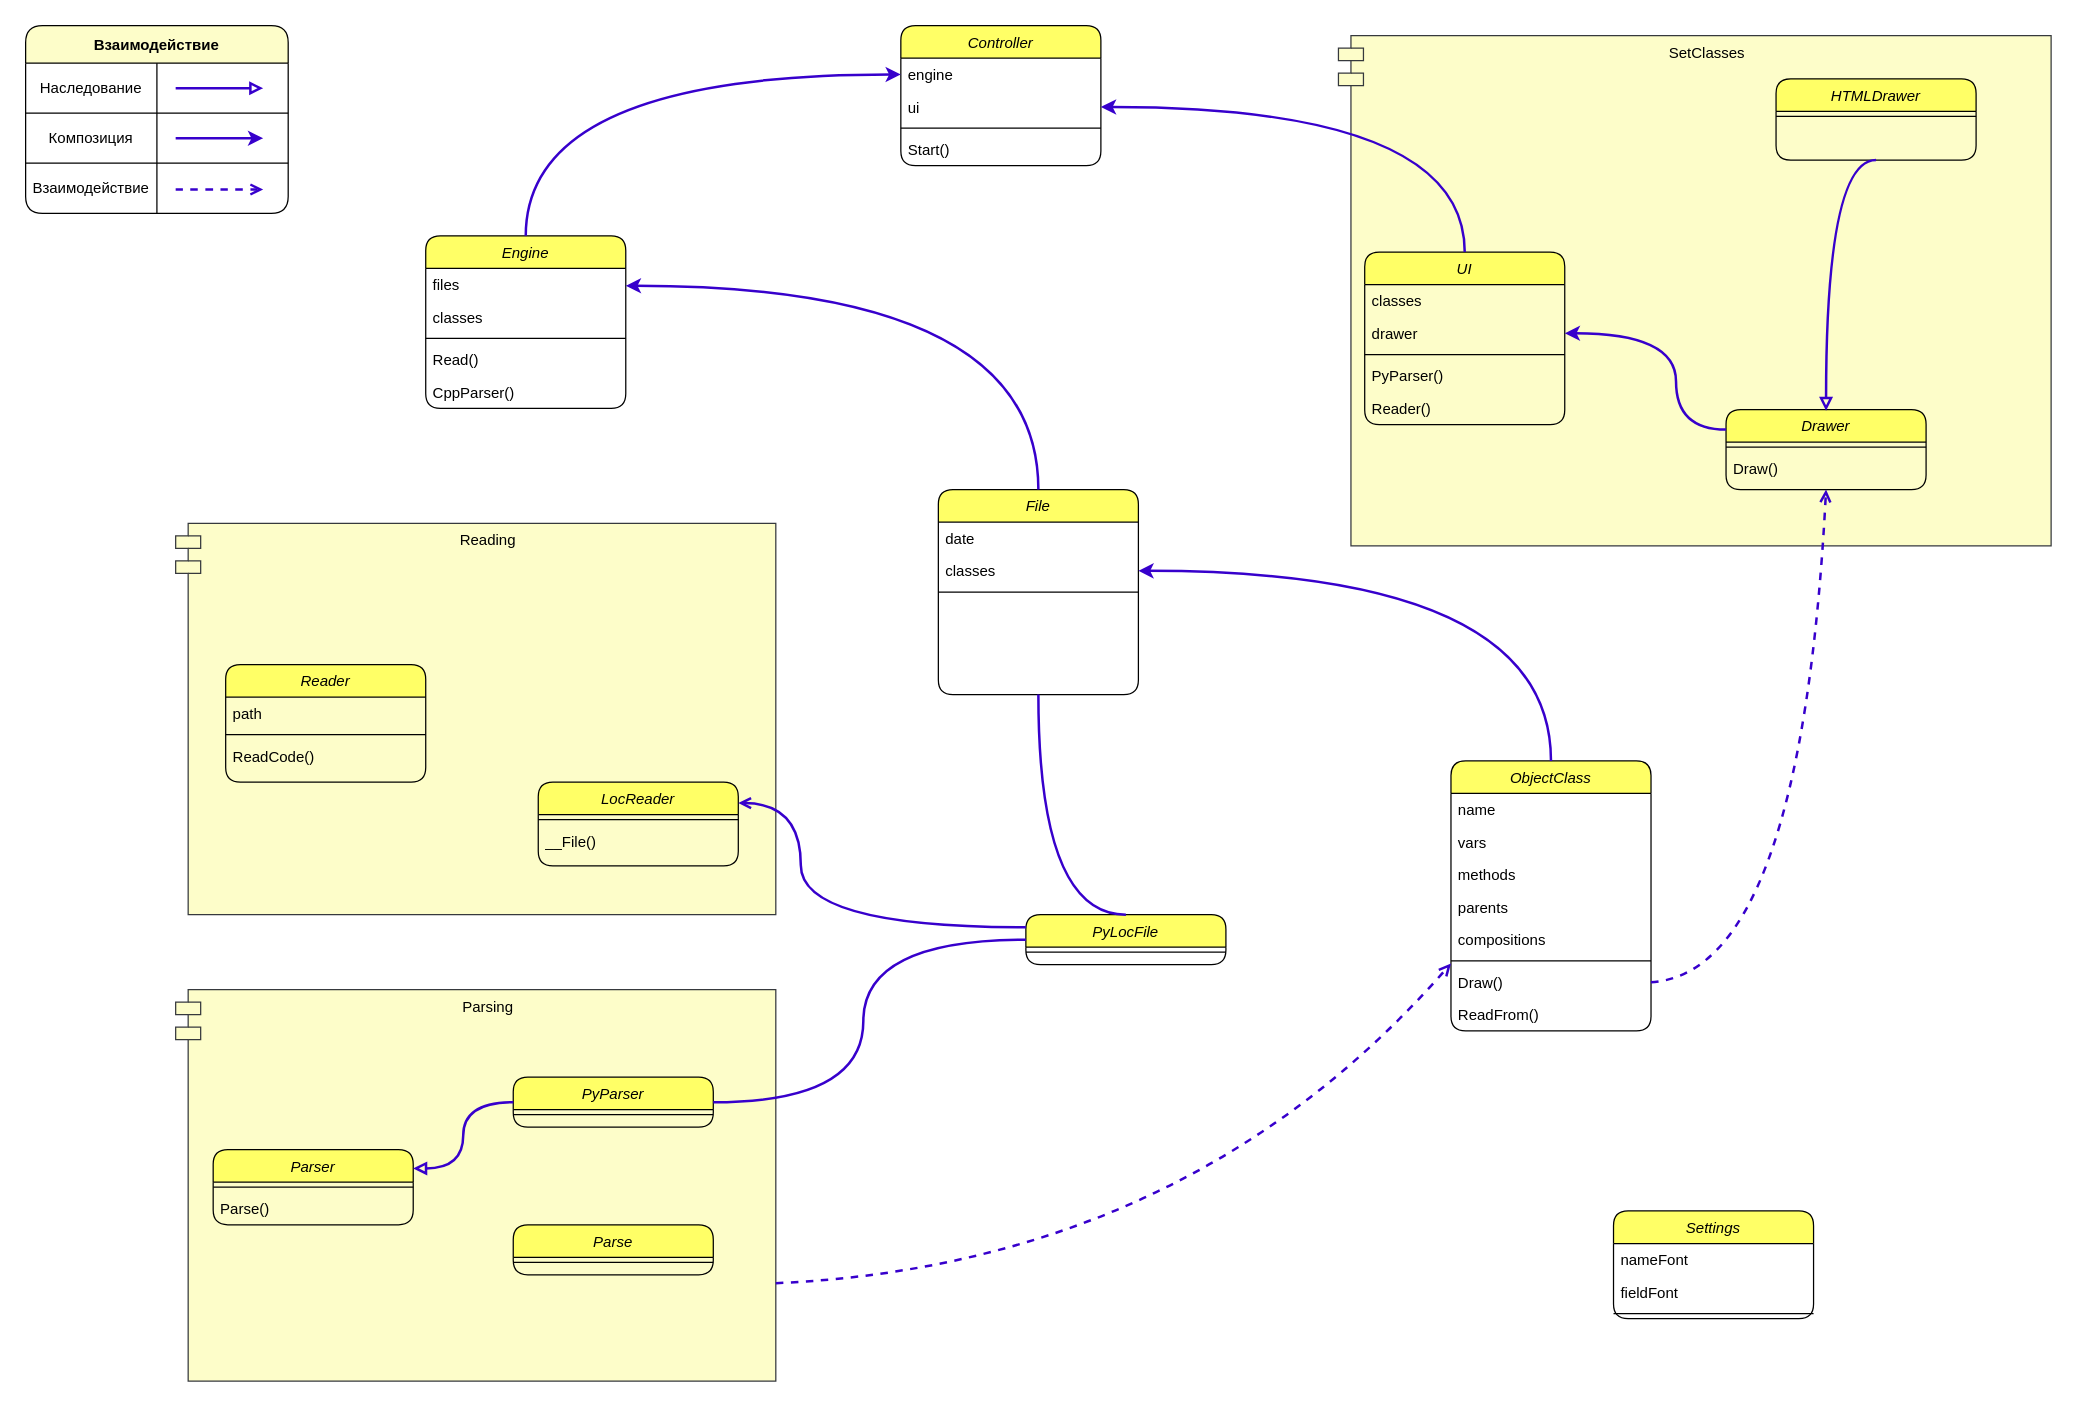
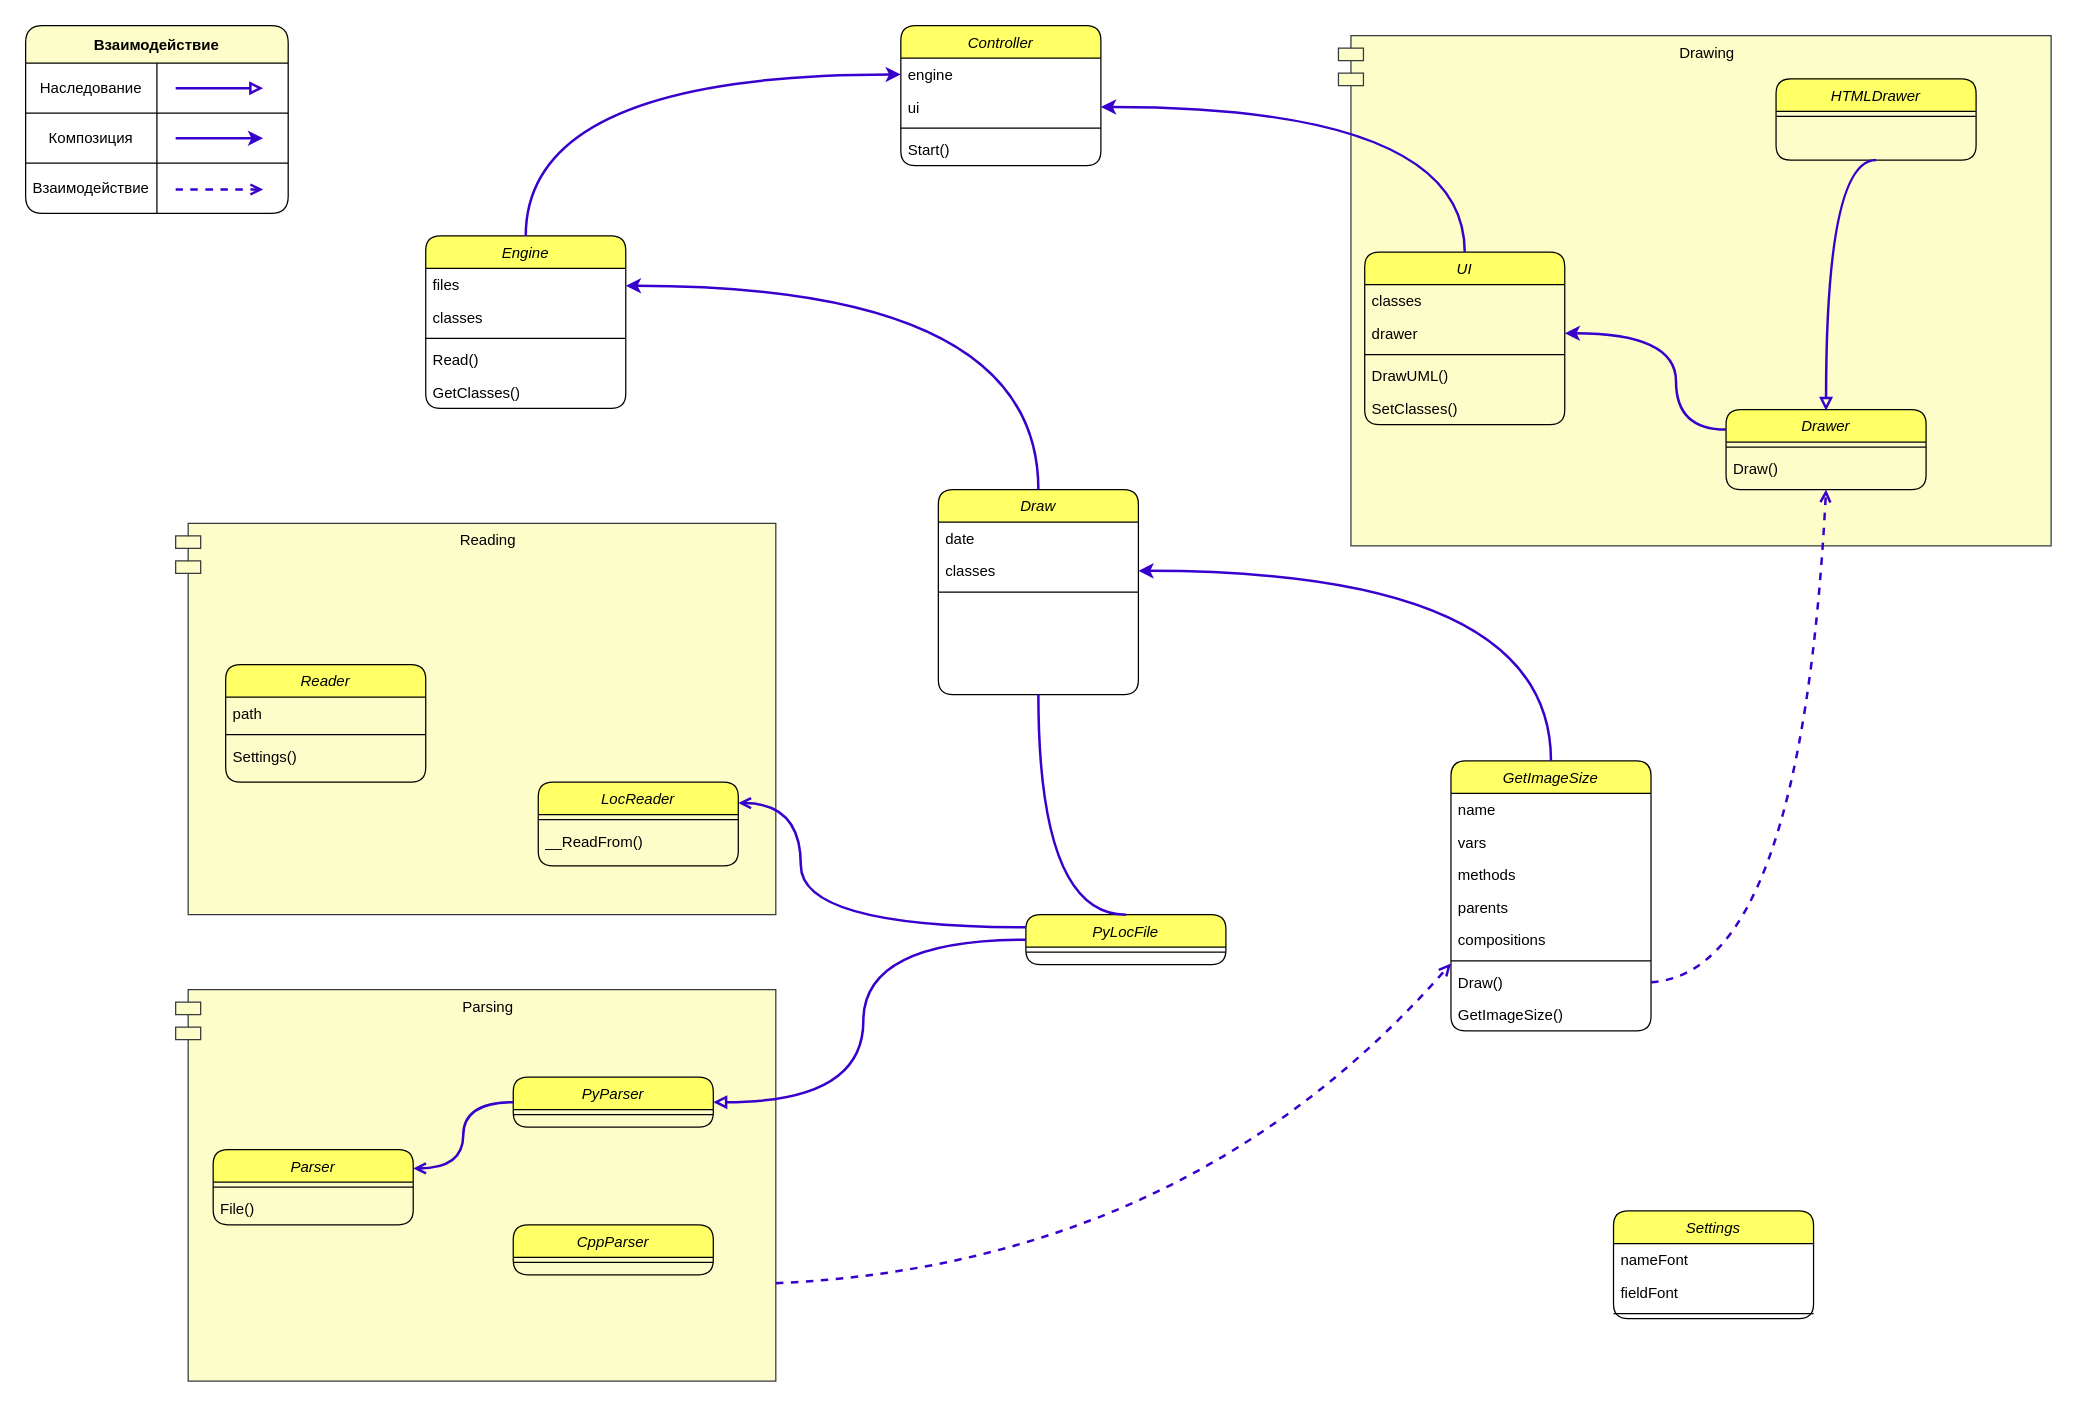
(1706, 53) -> (1706, 53)
(1413, 376) -> (1409, 376)
(479, 393) -> (481, 393)
(1405, 409) -> (1420, 409)
(1038, 506) -> (1038, 506)
(275, 756) -> (273, 756)
(1550, 778) -> (1550, 778)
(575, 841) -> (595, 841)
(1500, 1015) -> (1514, 1015)
(794, 1093) -> (800, 1093)
(447, 1164) -> (443, 1164)
(249, 1209) -> (241, 1209)
(613, 1241) -> (613, 1241)
